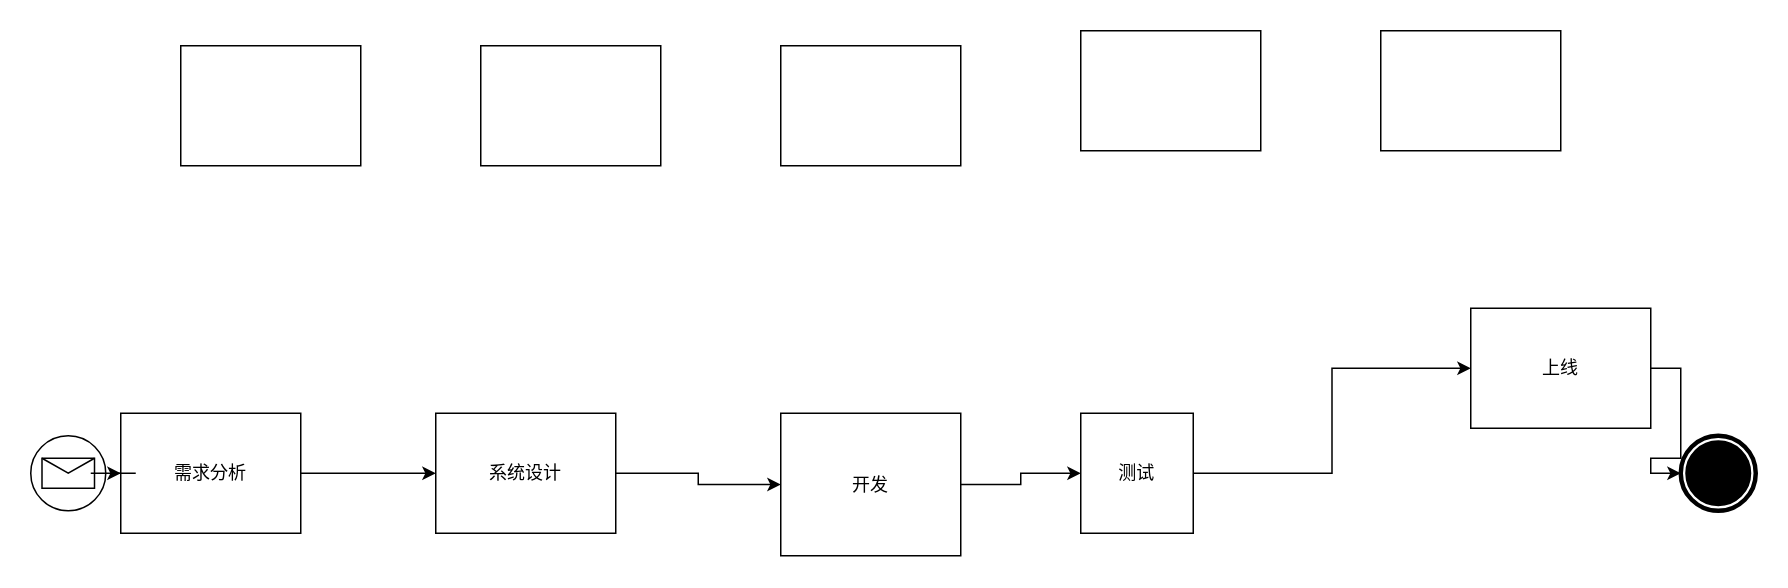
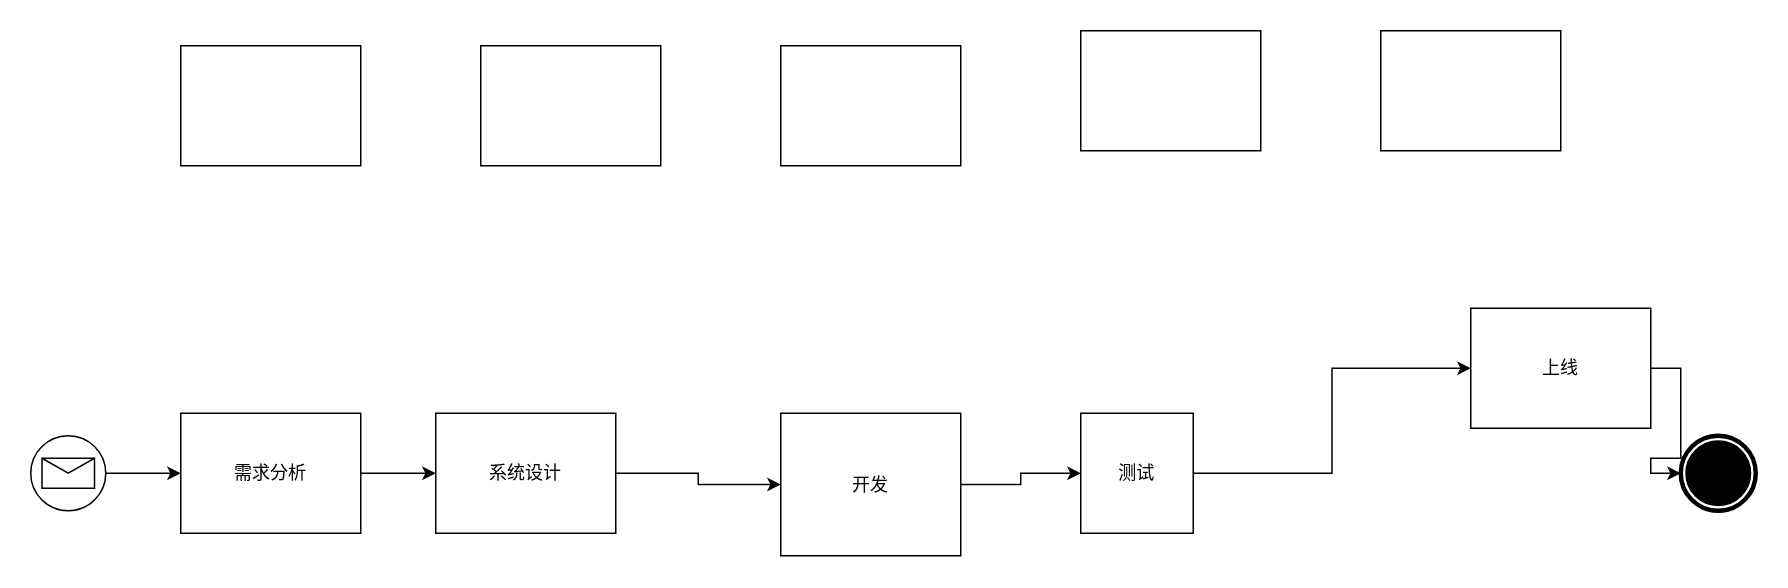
(211, 473) -> (271, 473)
